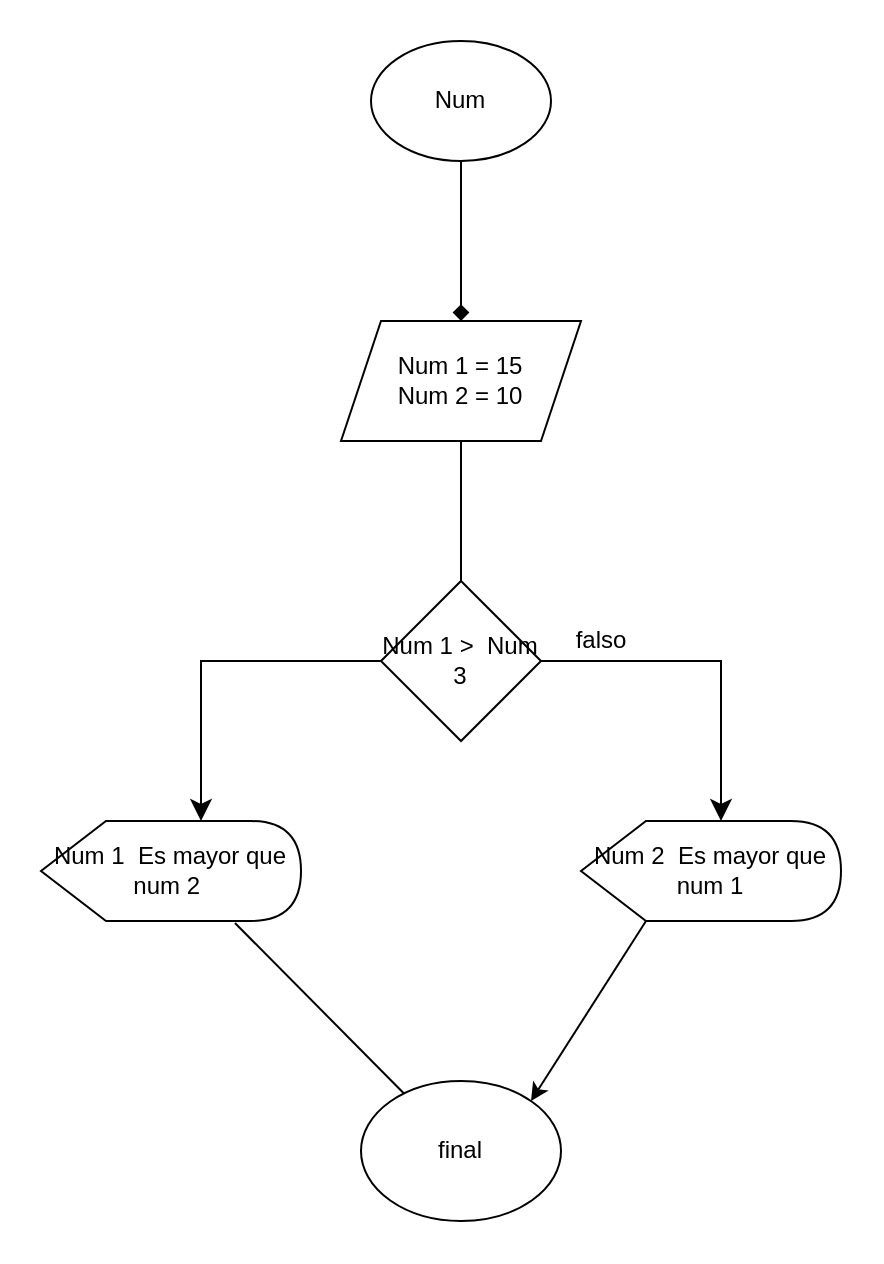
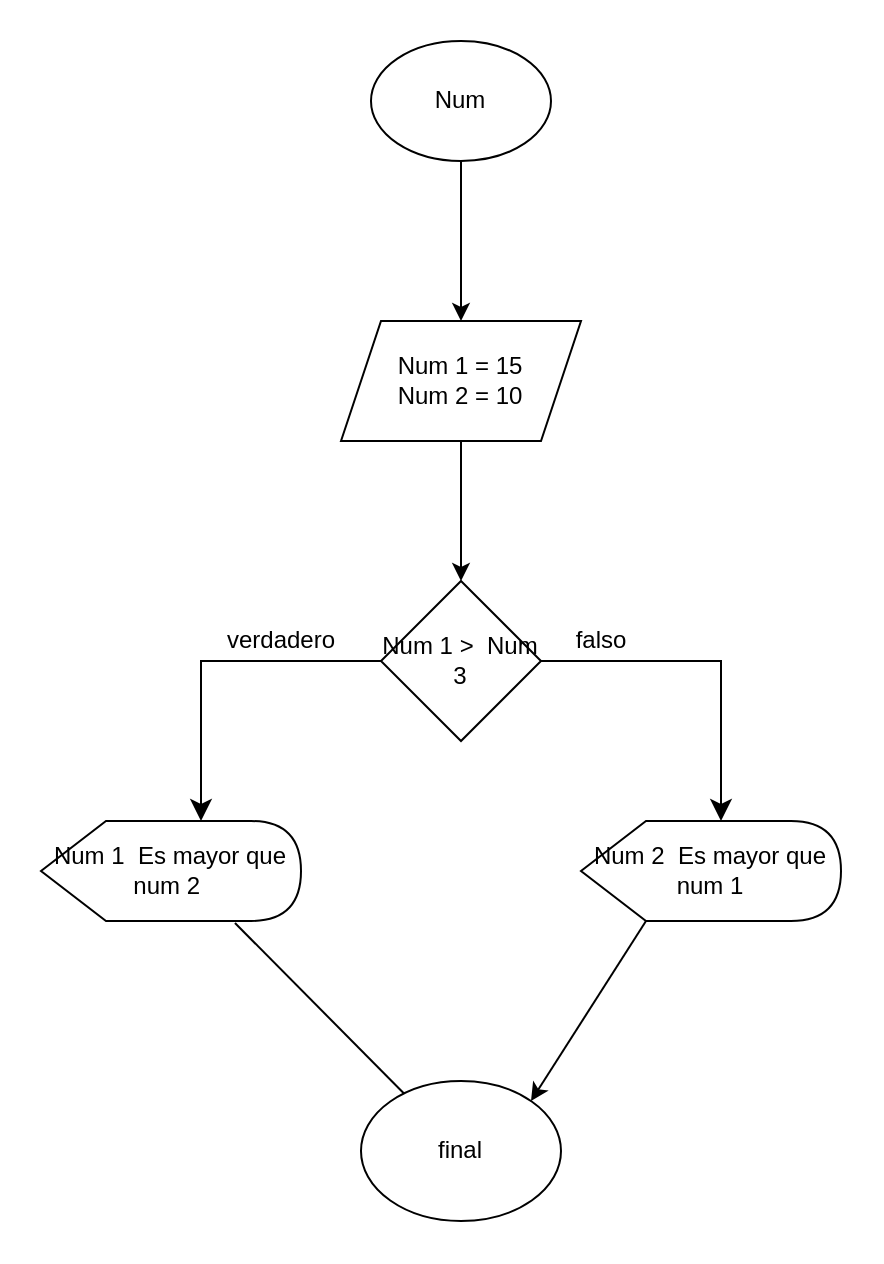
(461, 305) -> (461, 306)
(461, 571) -> (461, 566)
none -> (281, 641)
